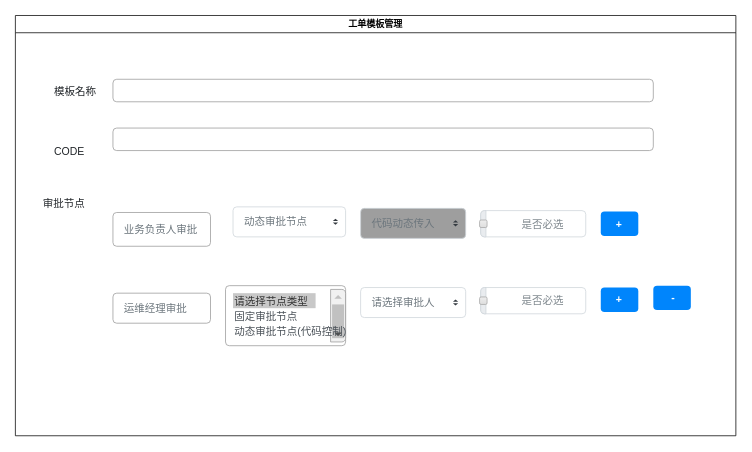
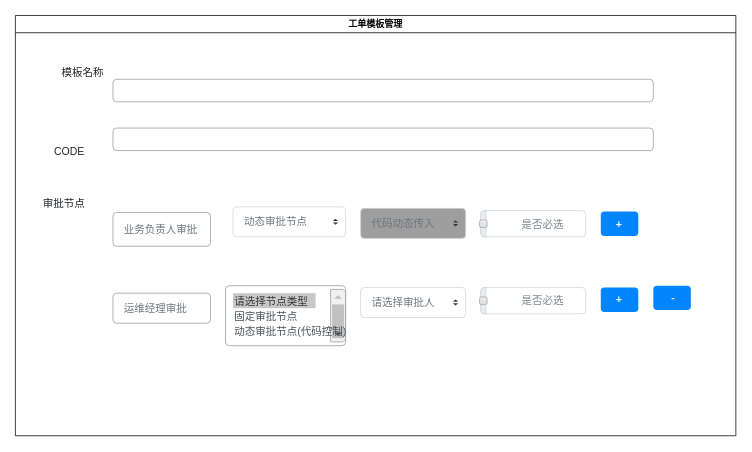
(79, 90) -> (87, 72)
